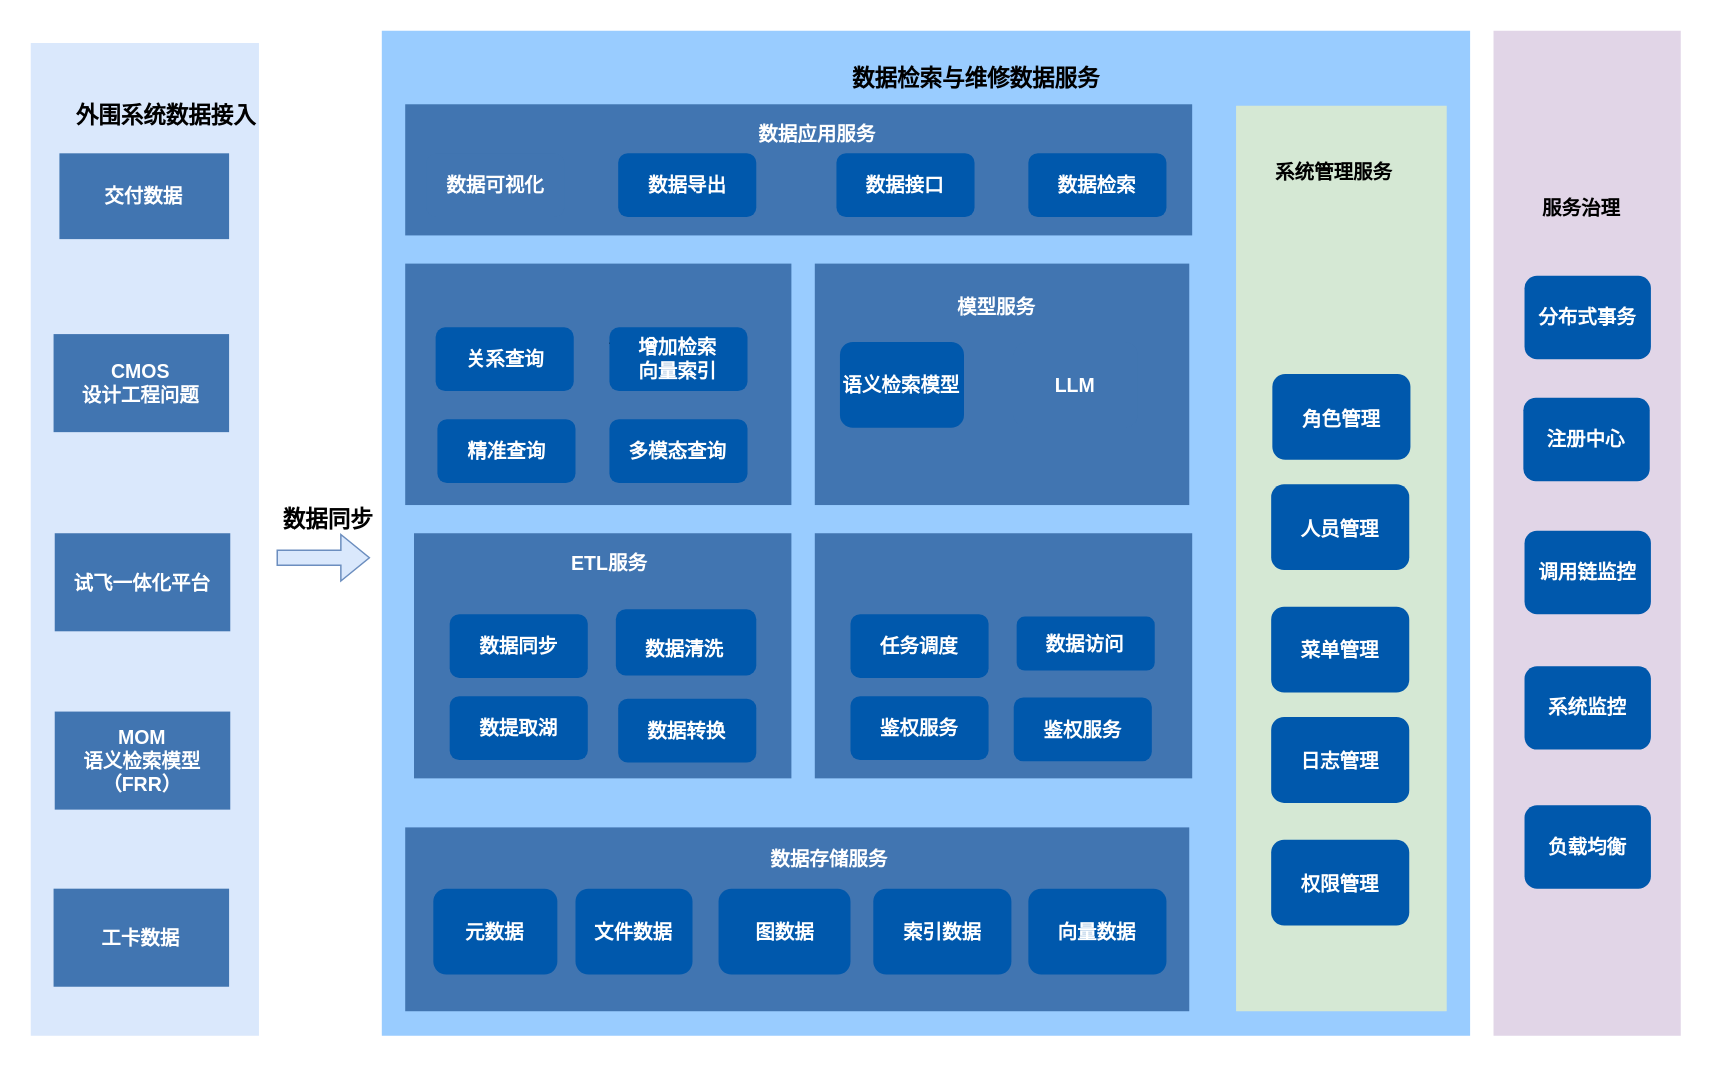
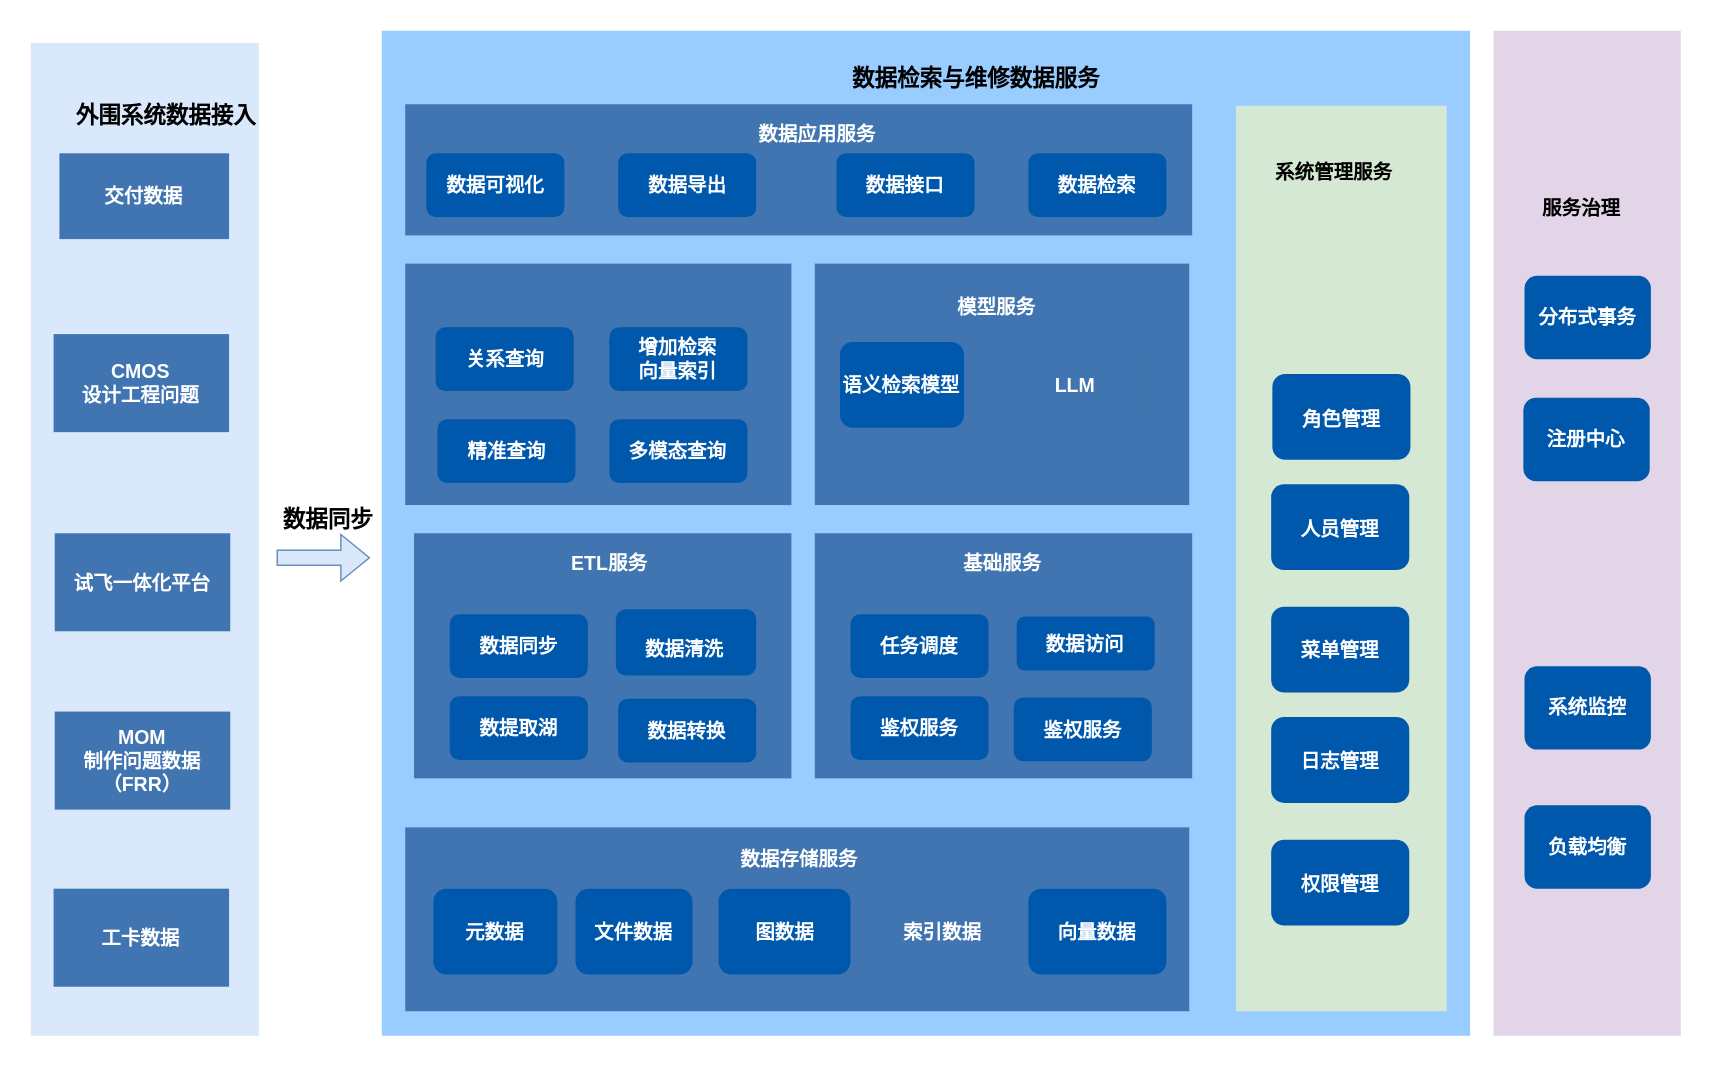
(495, 185) -> (495, 185)
none -> (1003, 563)
(1588, 572) -> none
(143, 761) -> (143, 761)
(830, 858) -> (800, 858)
(942, 932) -> (942, 932)
